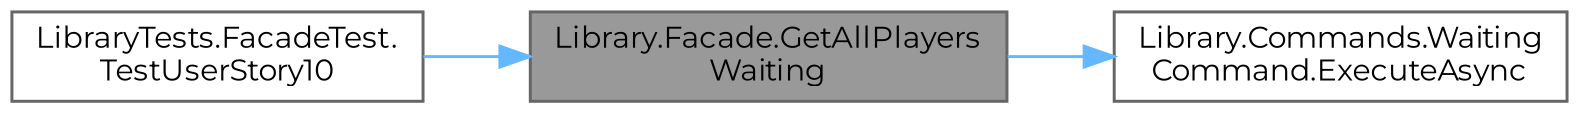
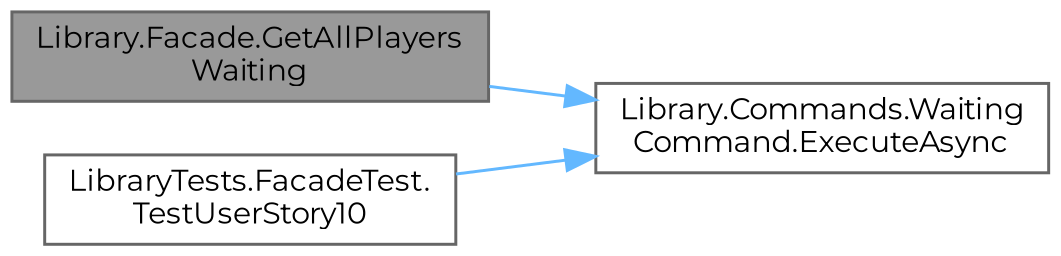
(462, 57) -> (511, 167)
